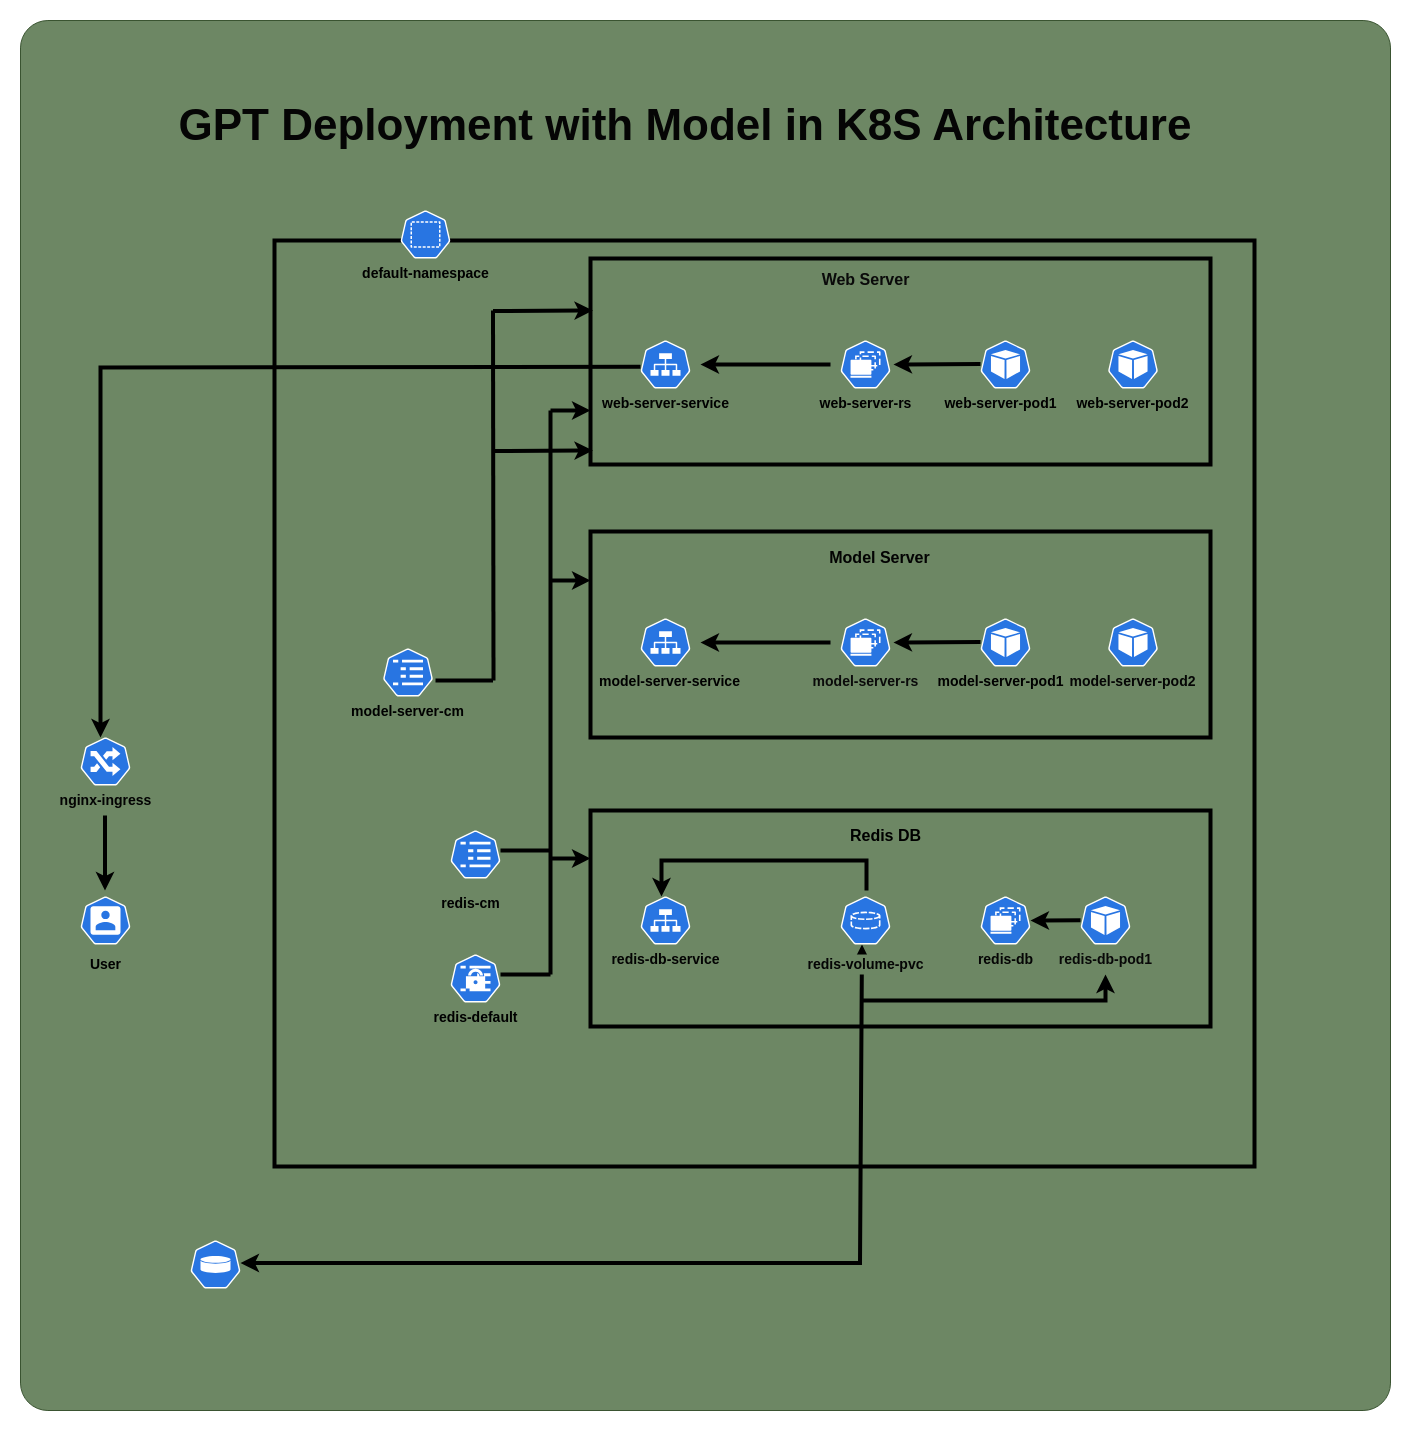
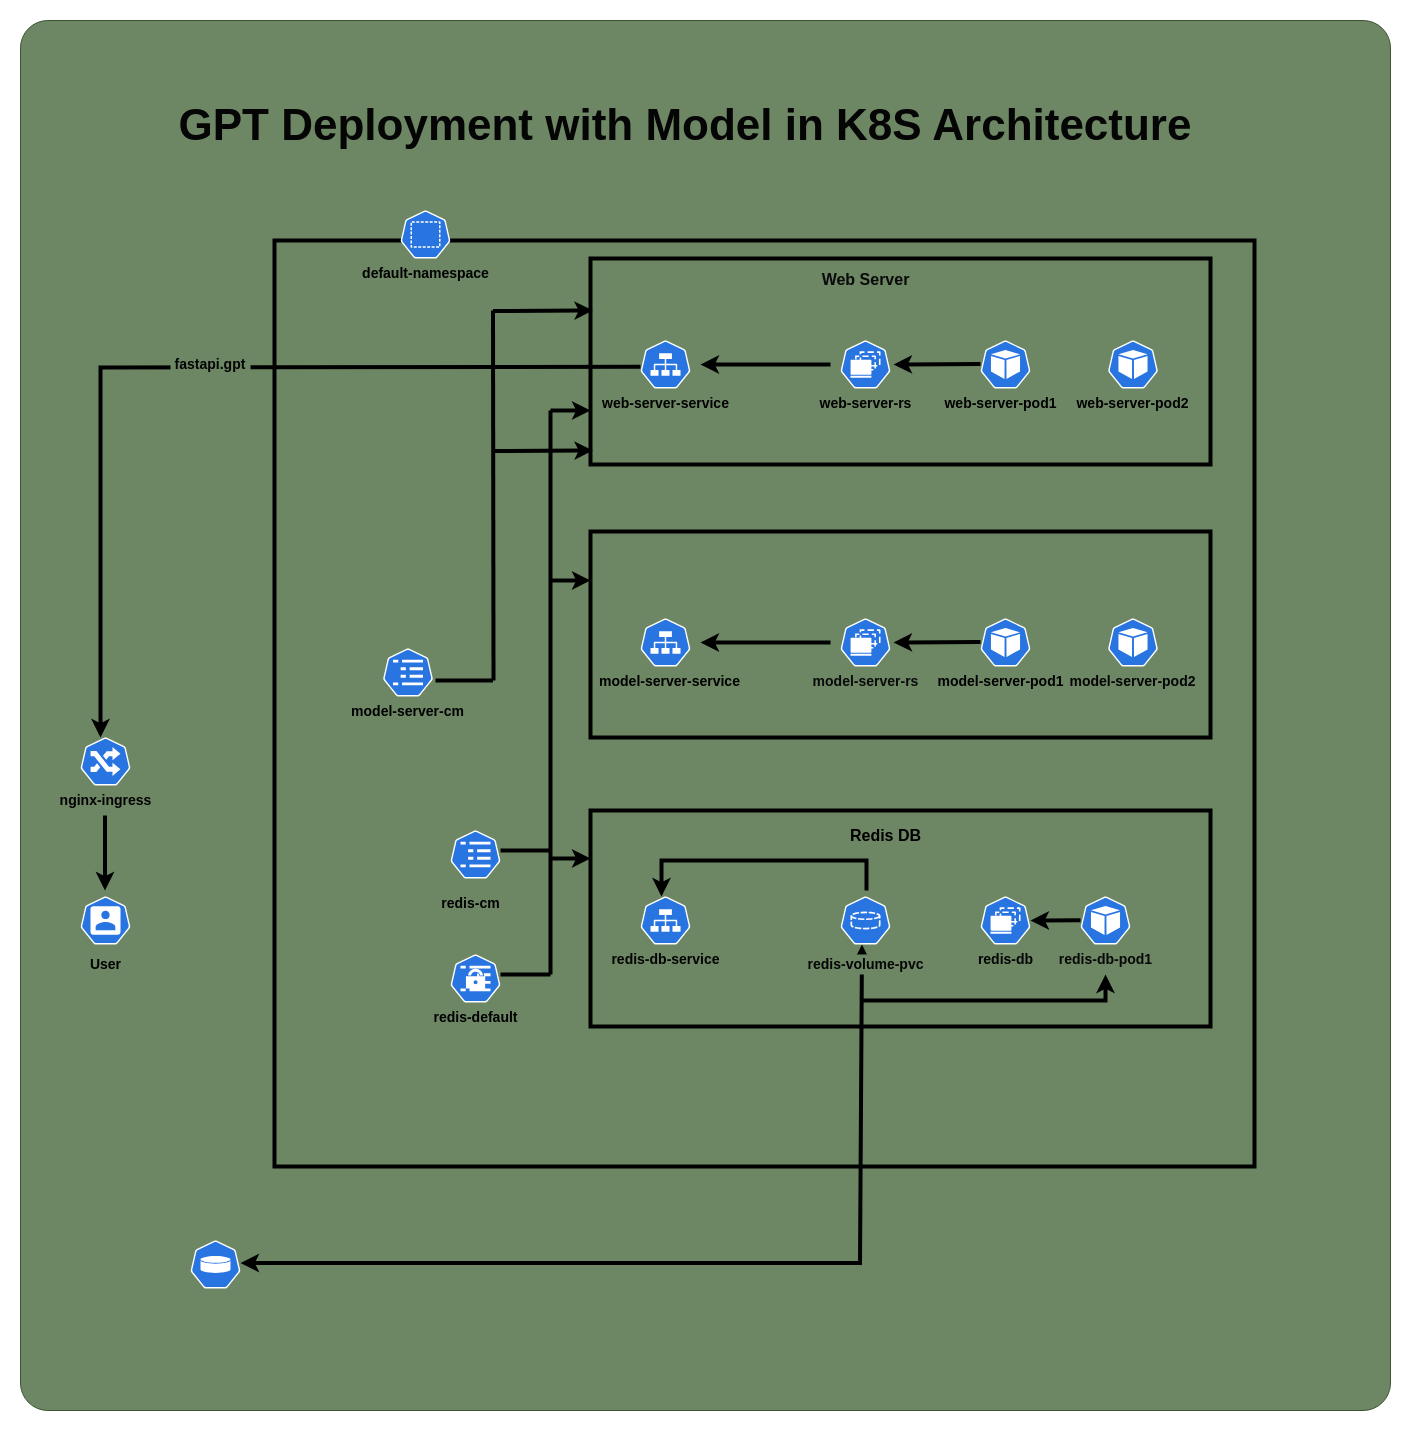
none -> (211, 365)
(879, 558) -> none
